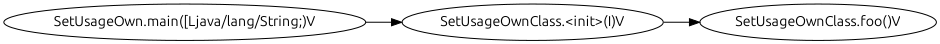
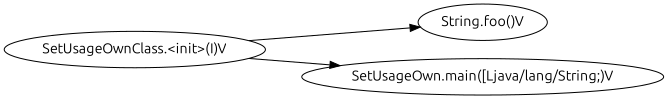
(378, 22) -> (289, 62)
(818, 22) -> (483, 22)
